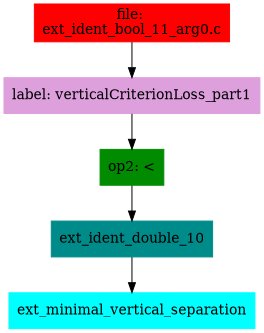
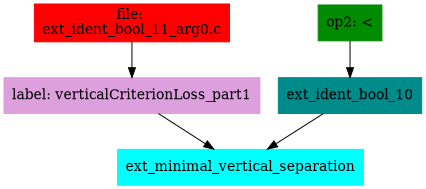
(132, 127) -> (182, 129)
(132, 239) -> (350, 96)
